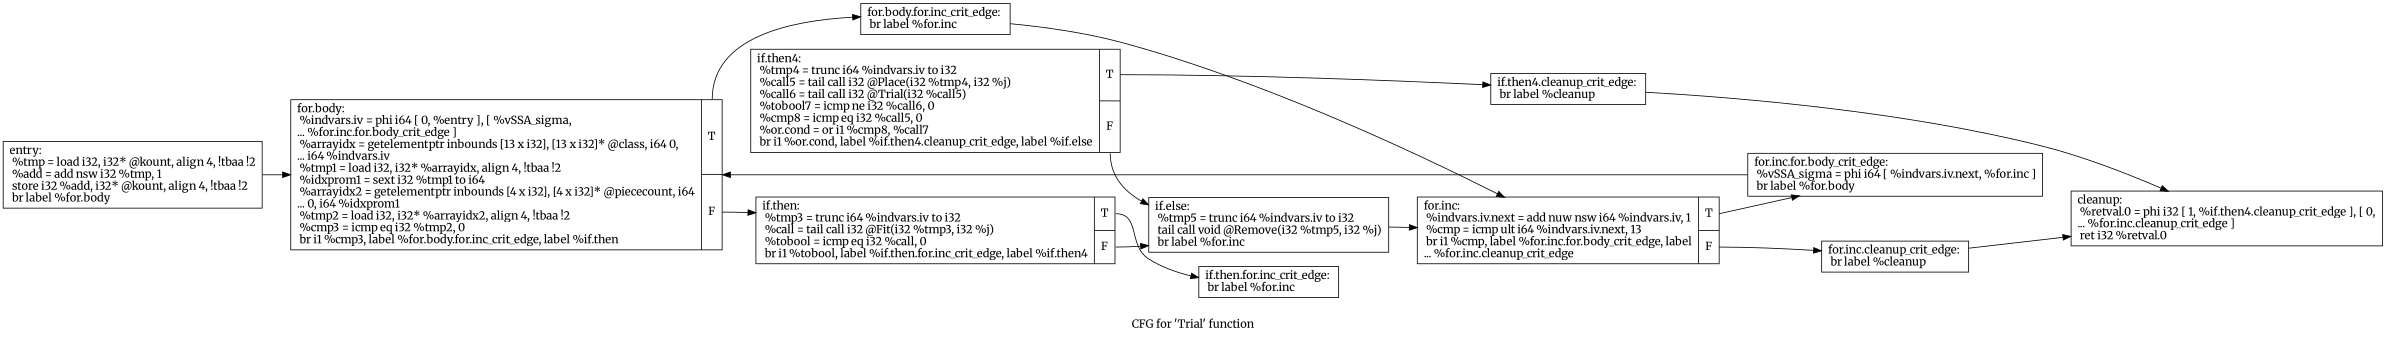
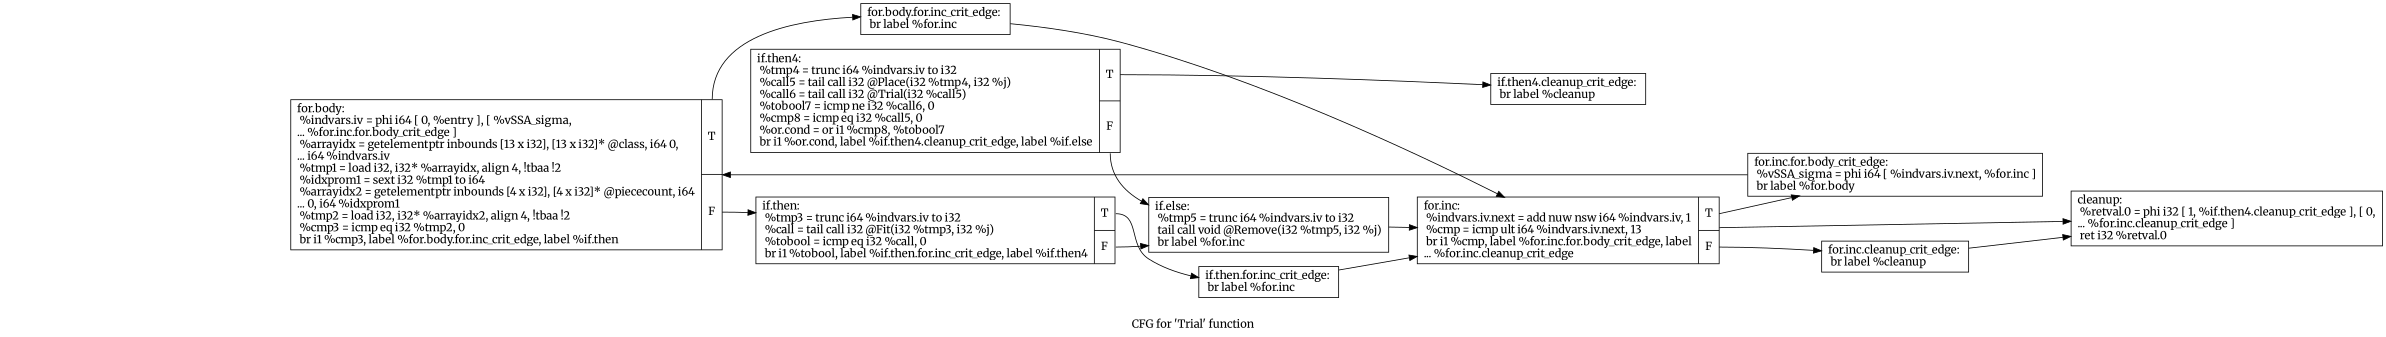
(1908, 119) -> (1891, 225)
(843, 130) -> (851, 130)
(133, 175) -> none
none -> (1374, 264)
